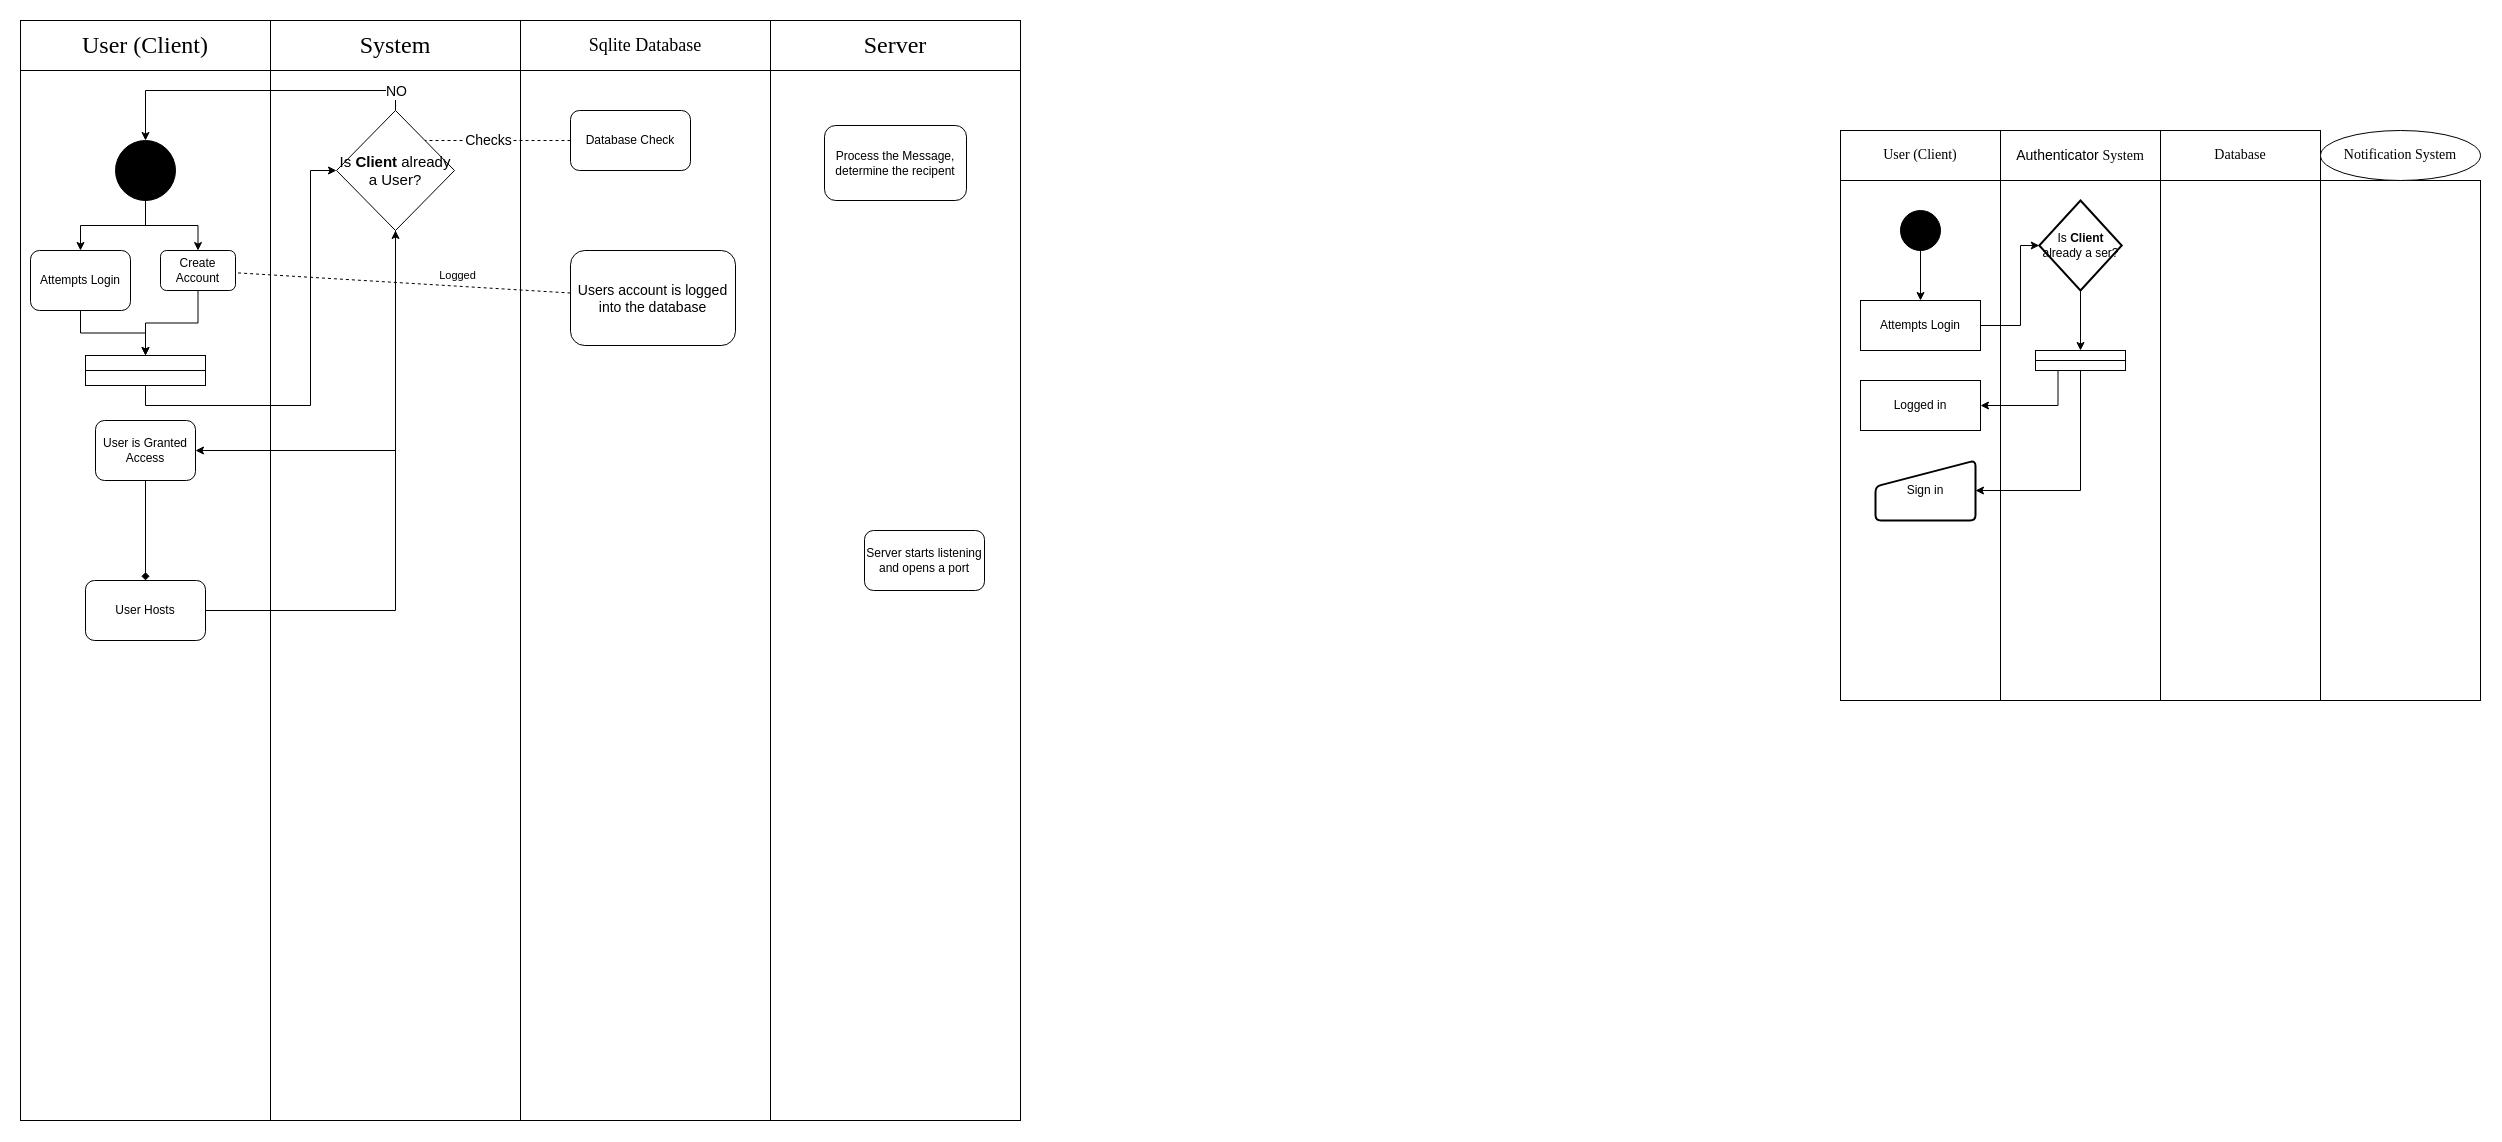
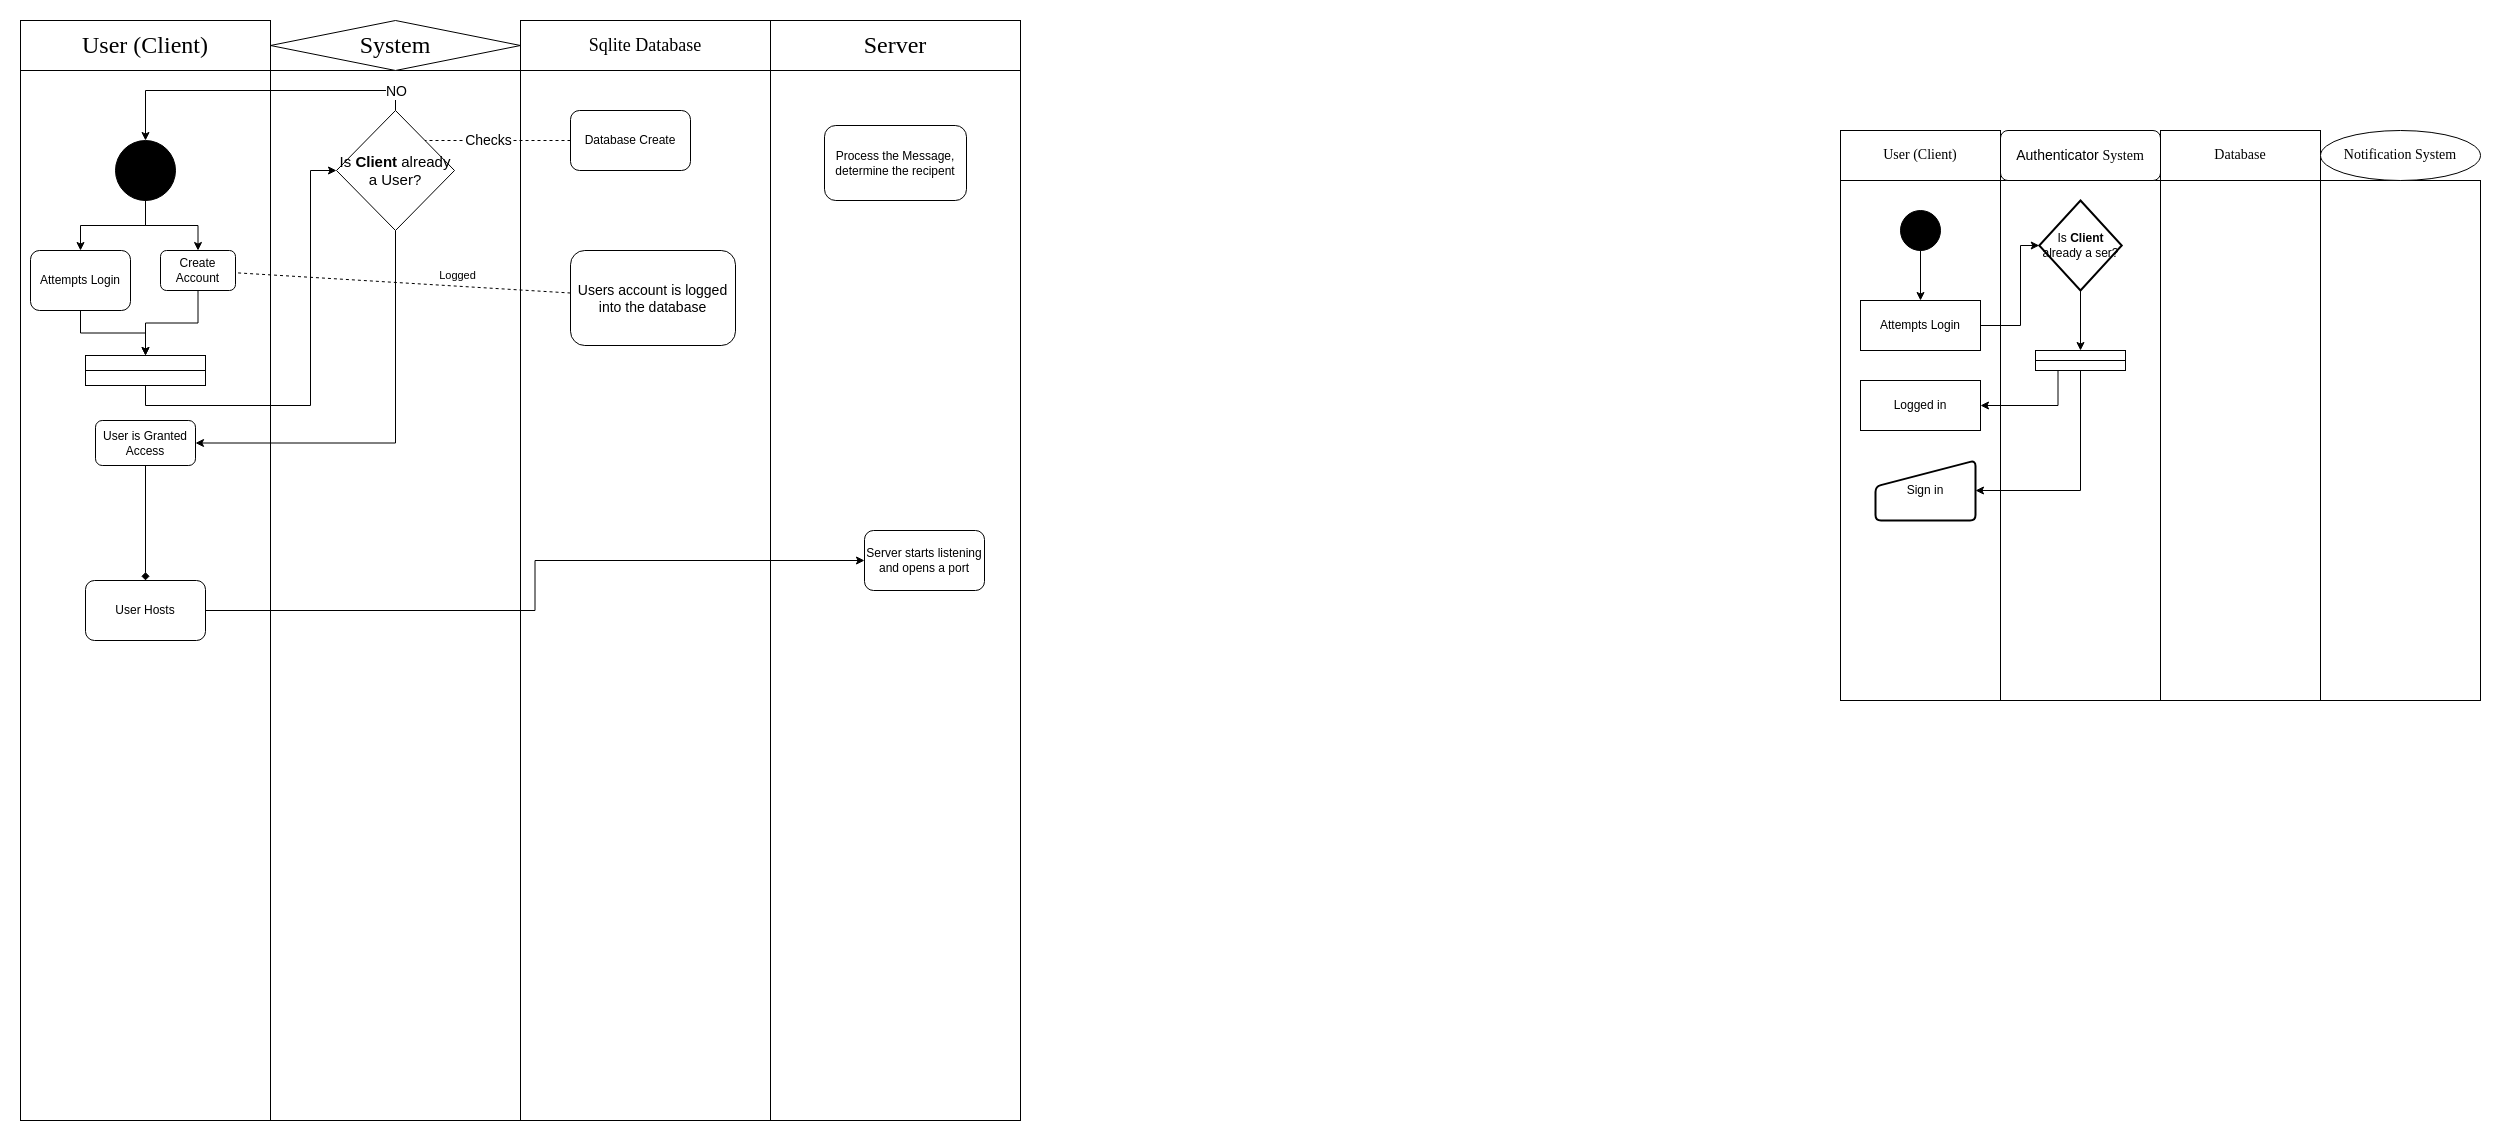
(396, 46) -> (396, 46)
(631, 141) -> (631, 141)
(2081, 156) -> (2081, 156)
(146, 451) -> (146, 443)
(396, 532) -> (600, 561)
